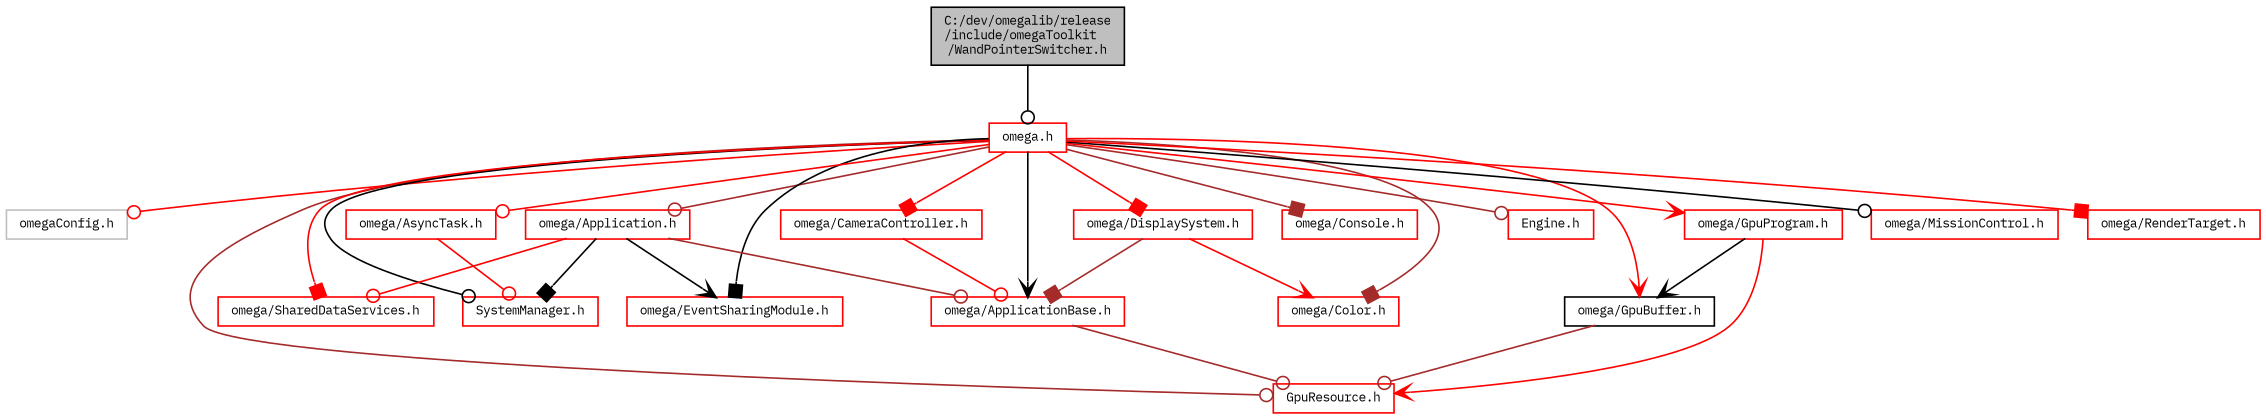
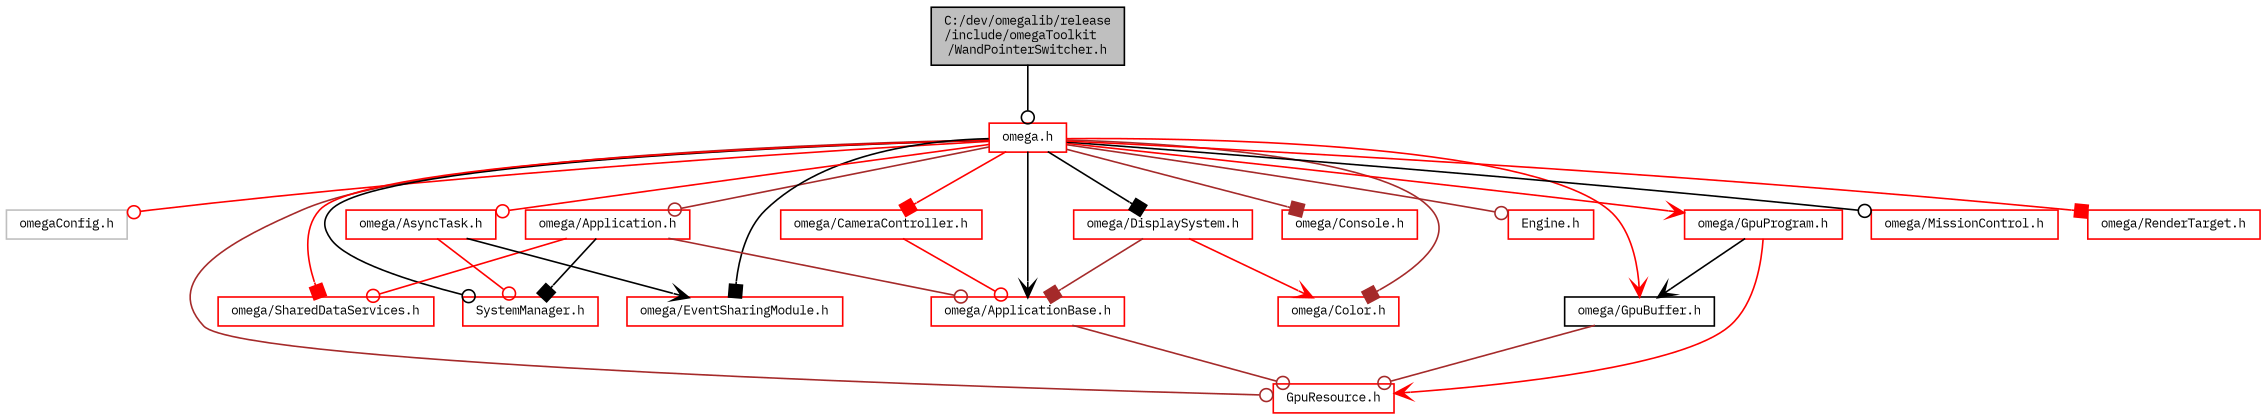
(1089, 177) -> (1089, 177)
(665, 264) -> (559, 263)
